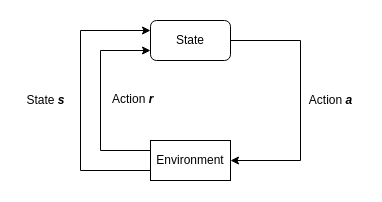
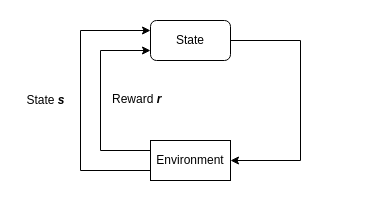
(138, 100) -> (139, 100)
(331, 101) -> none
